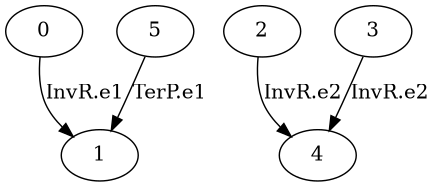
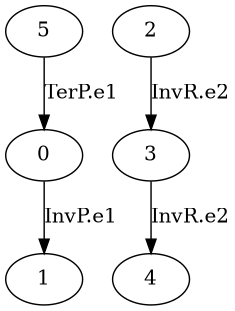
(132, 87) -> (44, 86)
(85, 93) -> (81, 217)
(260, 95) -> (151, 86)
